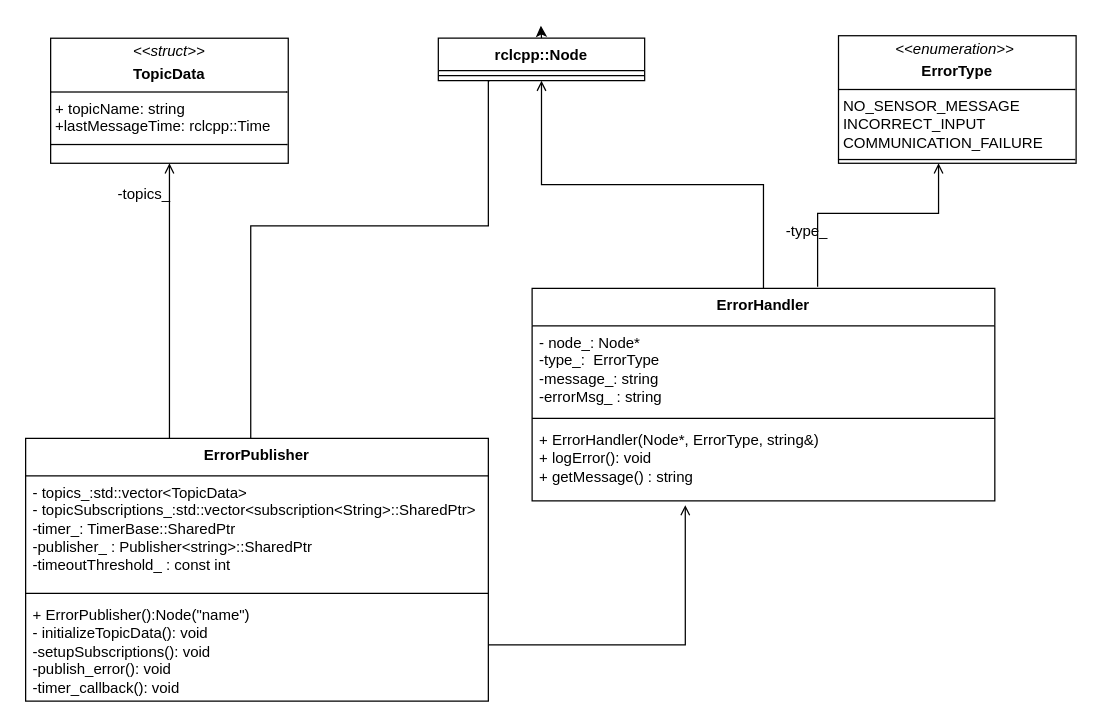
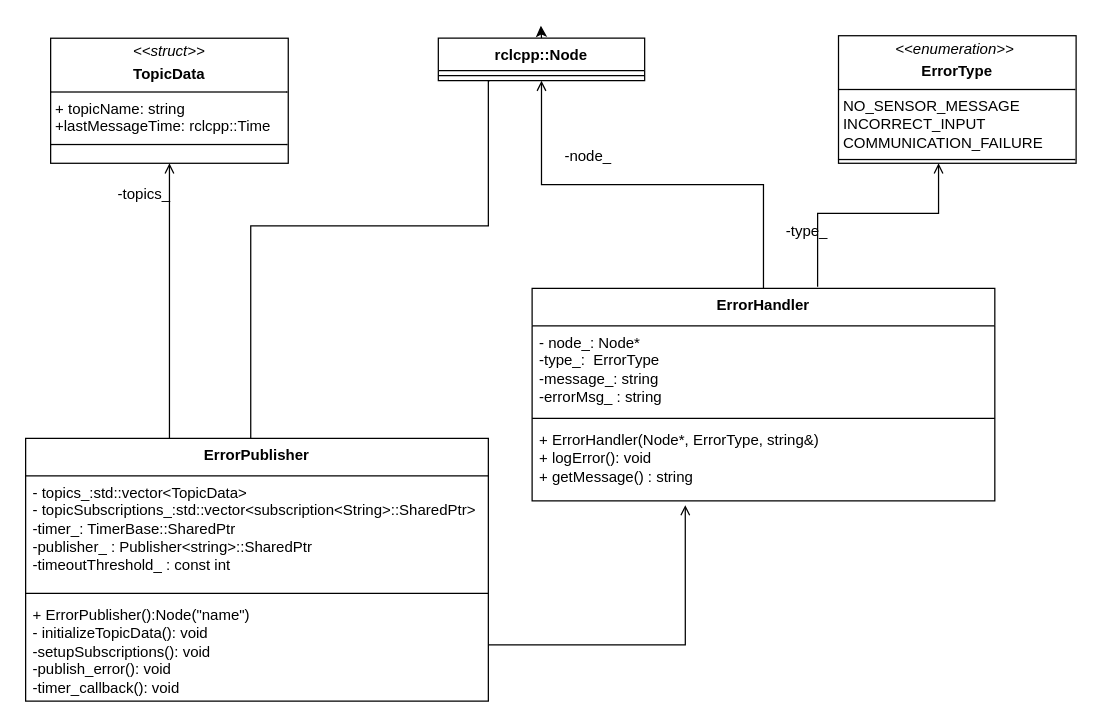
none -> (588, 157)
